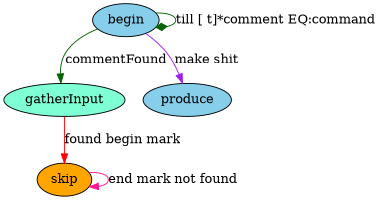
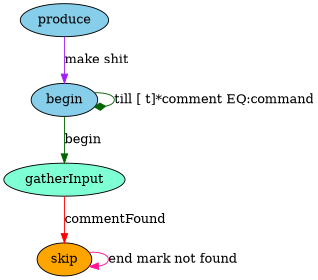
(166, 52) -> (64, 55)
(116, 60) -> (83, 140)
(123, 140) -> (115, 220)
